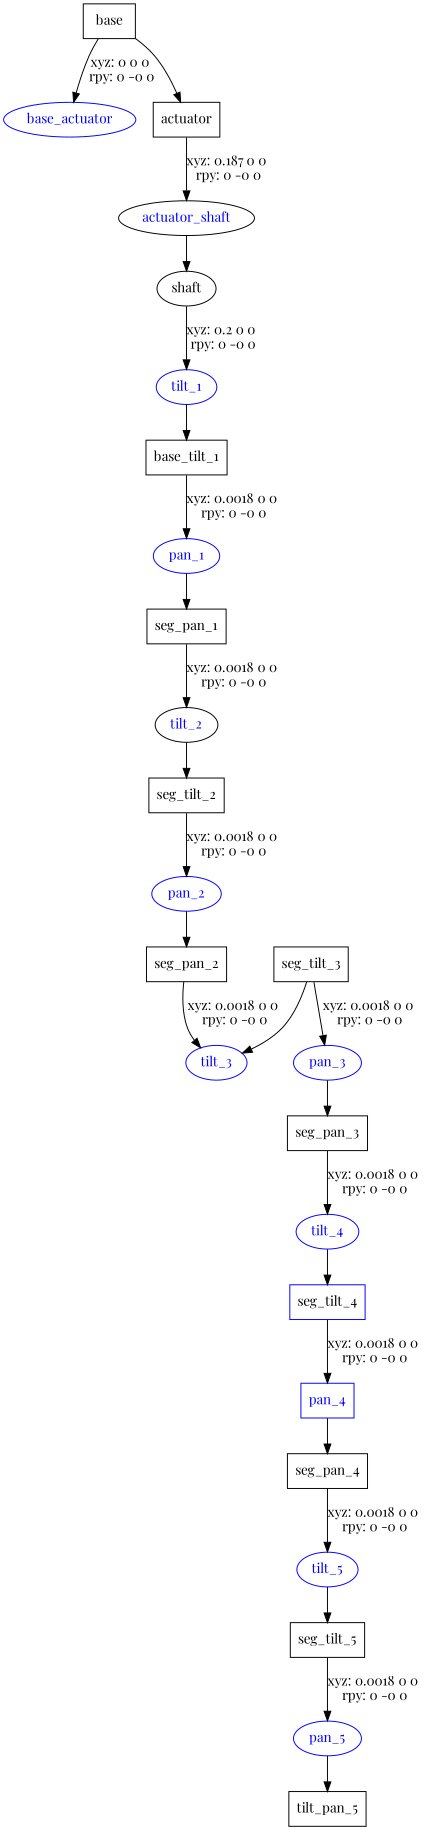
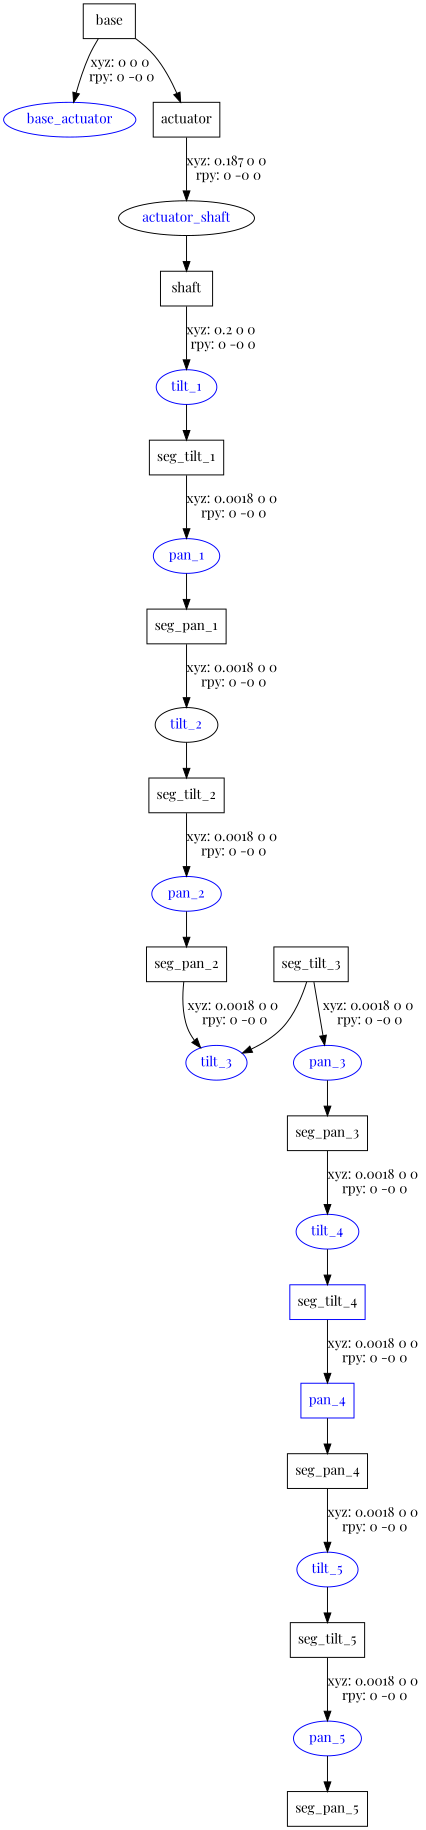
(187, 289) -> (187, 289)
(187, 458) -> (187, 458)
(327, 1809) -> (327, 1809)
